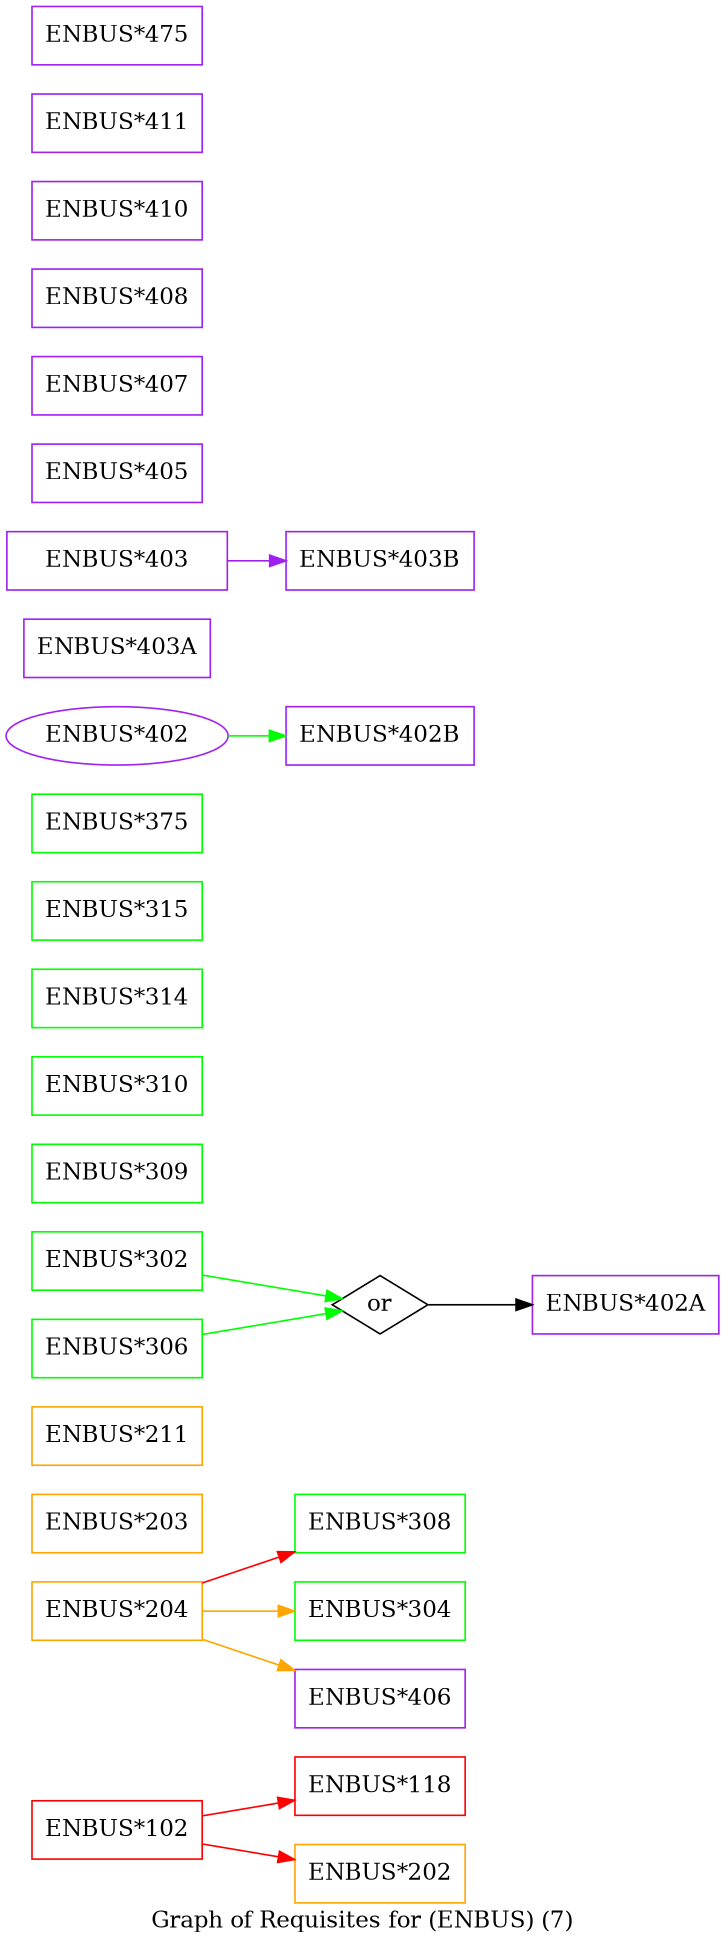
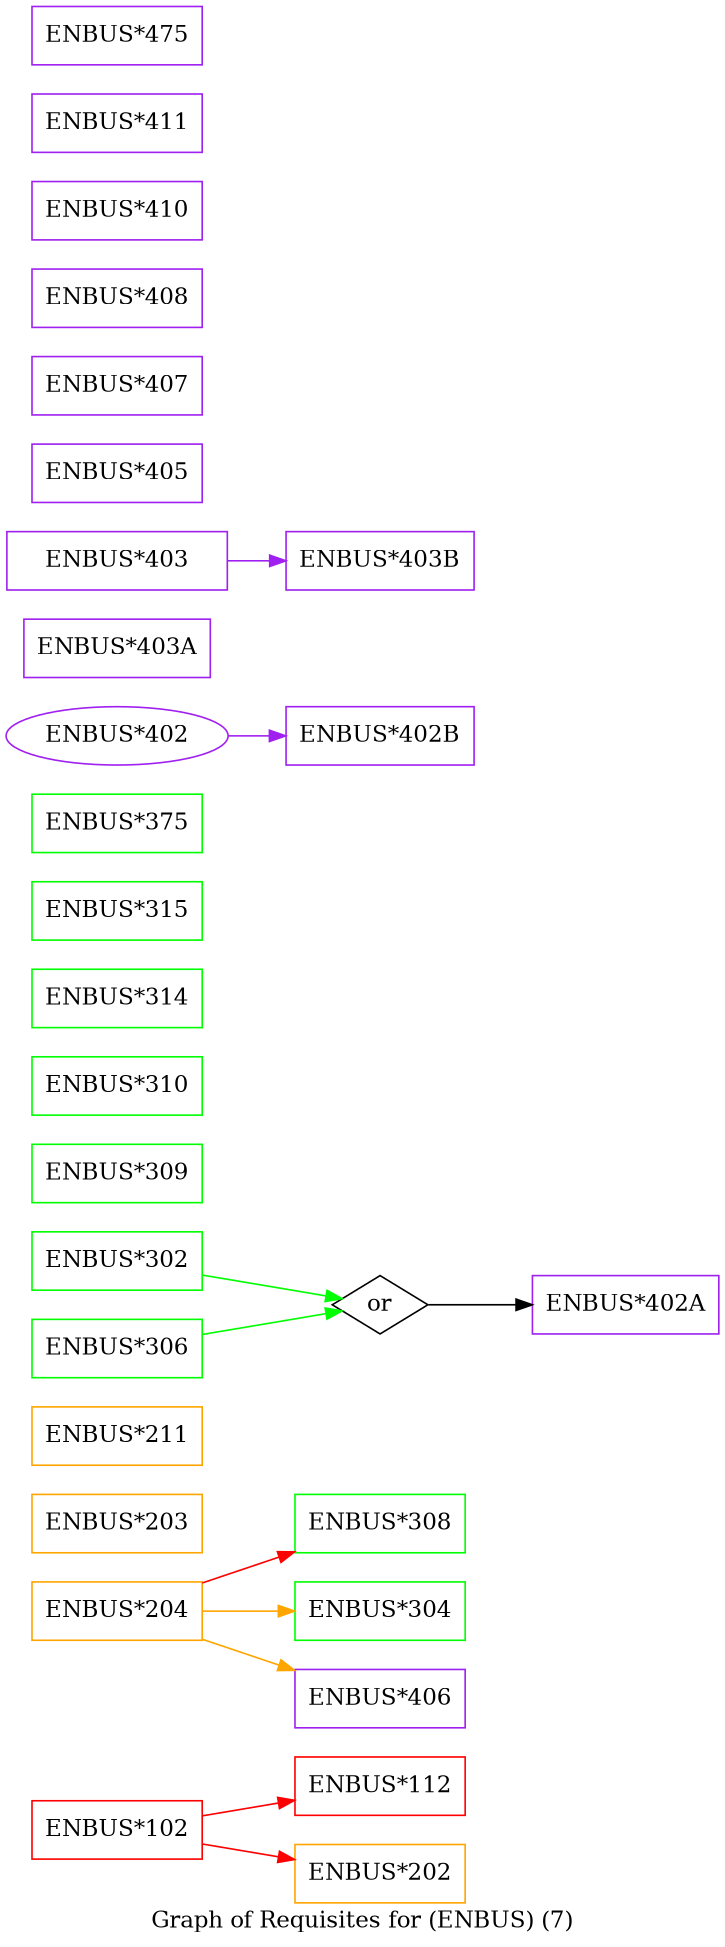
(249, 736) -> (249, 736)
(380, 1786) -> (380, 1786)
